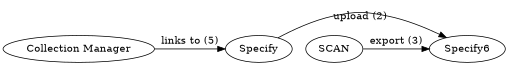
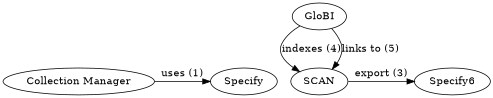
(358, 12) -> none
none -> (319, 16)
(190, 41) -> (182, 74)
